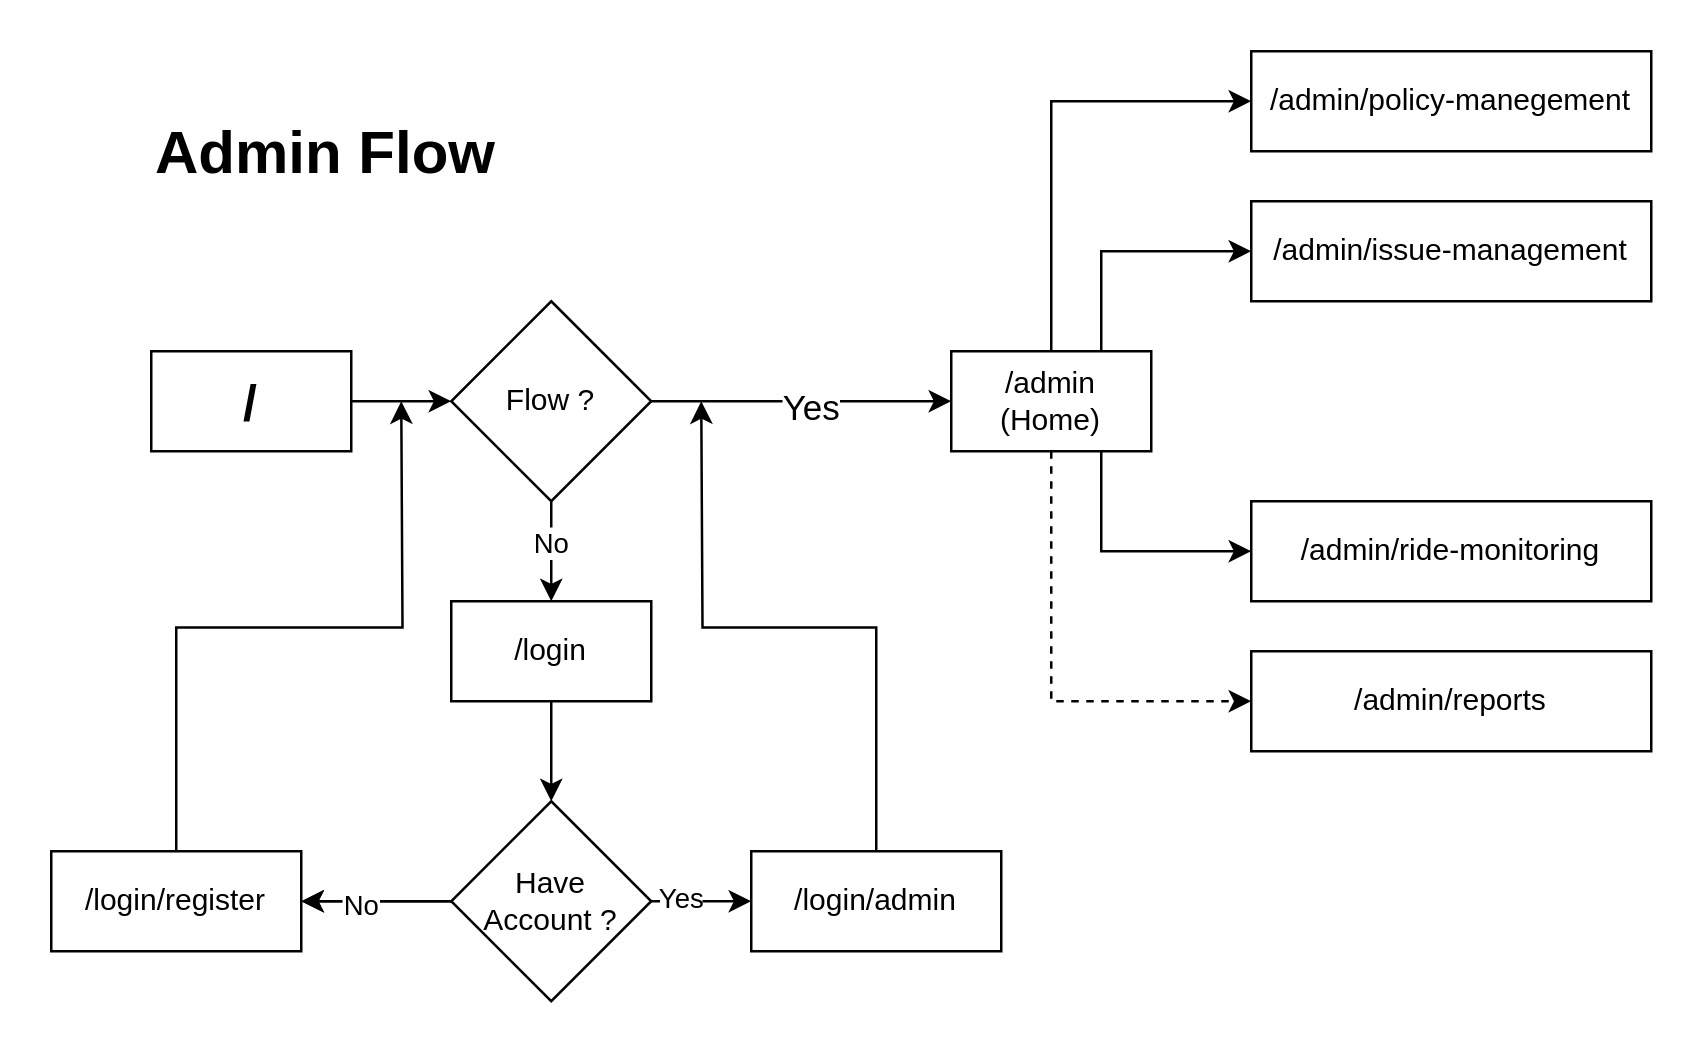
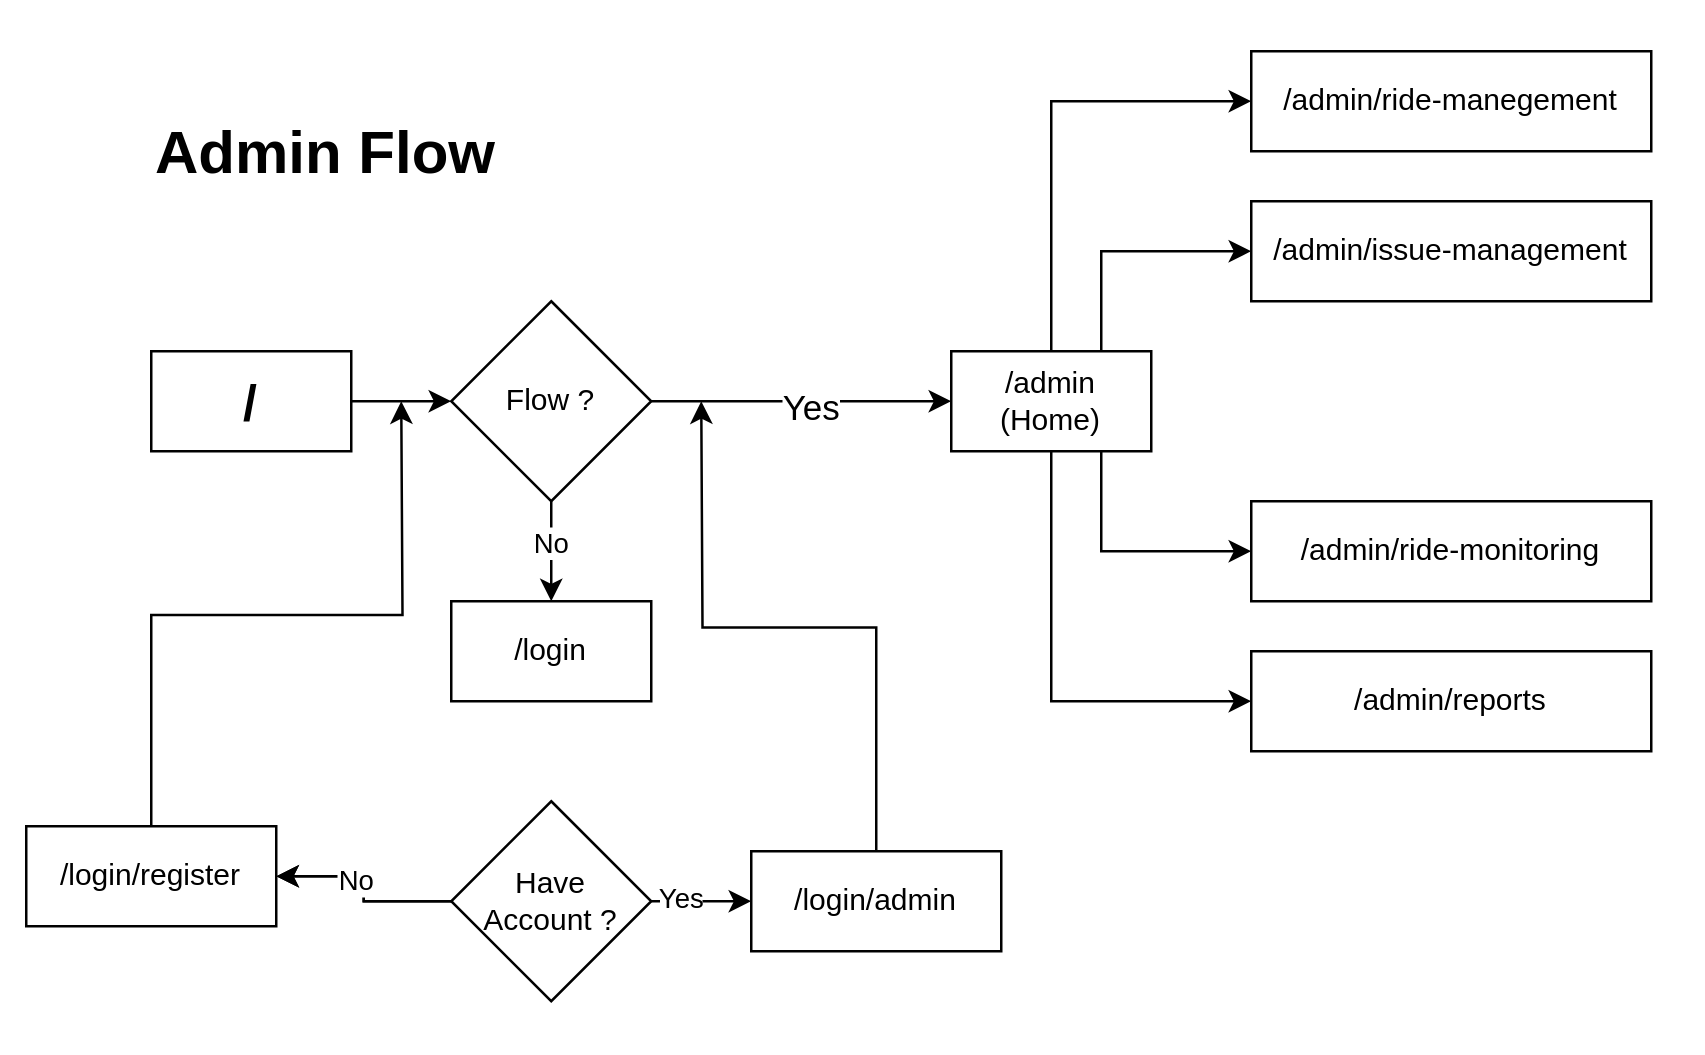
(1451, 101) -> (1451, 101)
(1051, 671) -> (1051, 671)
(551, 743) -> none
(176, 901) -> (151, 876)
